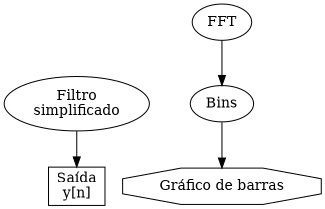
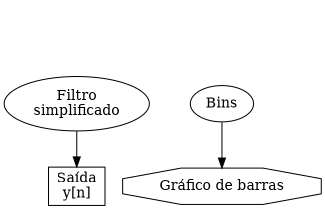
(222, 22) -> none
